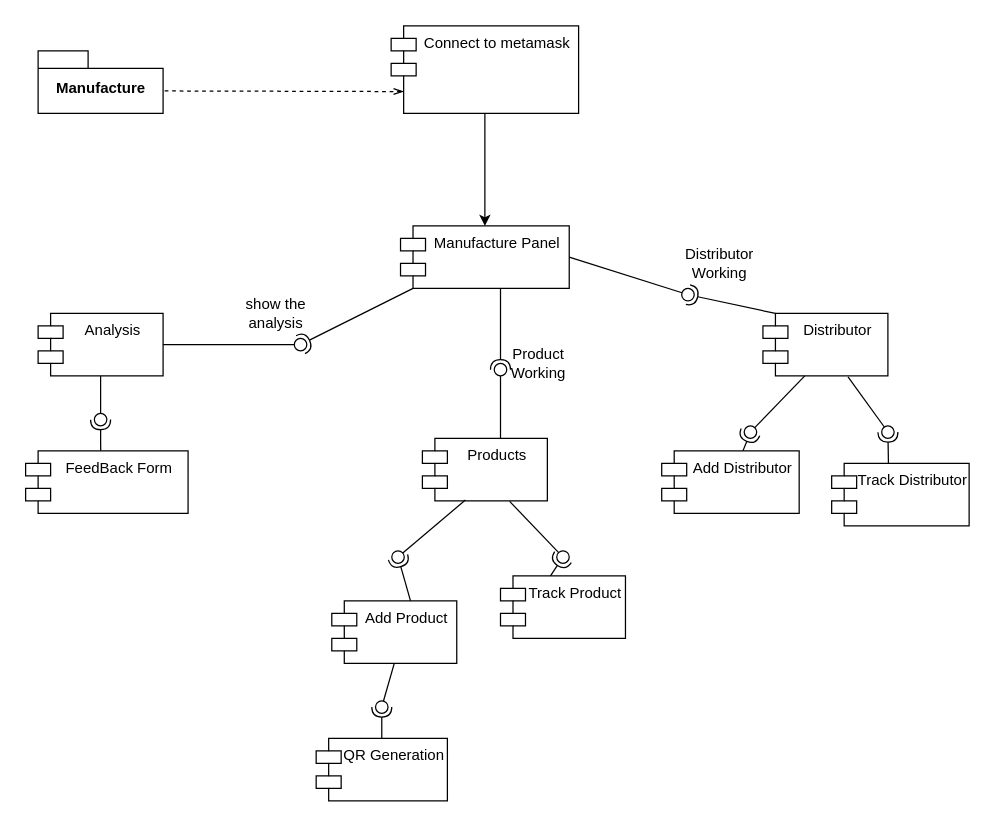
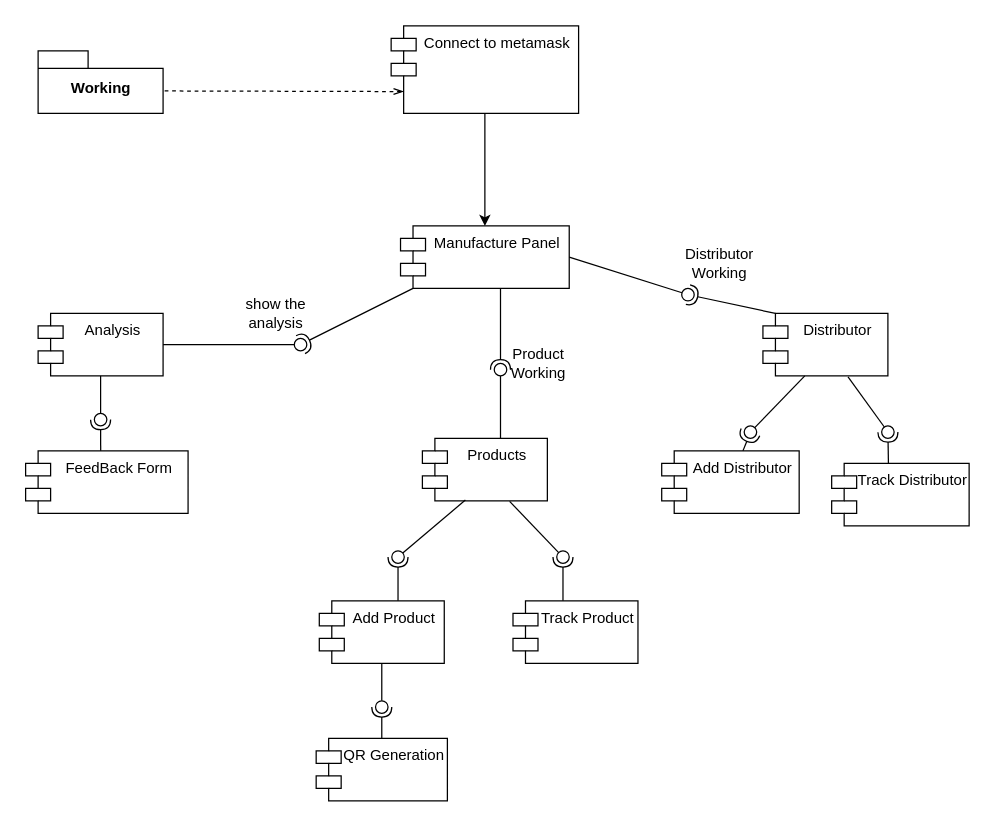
(101, 88) -> (101, 88)
(563, 607) -> (576, 632)
(394, 632) -> (382, 632)
